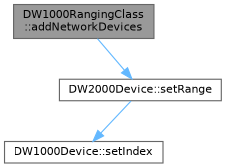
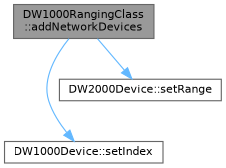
(116, 117) -> (47, 85)
